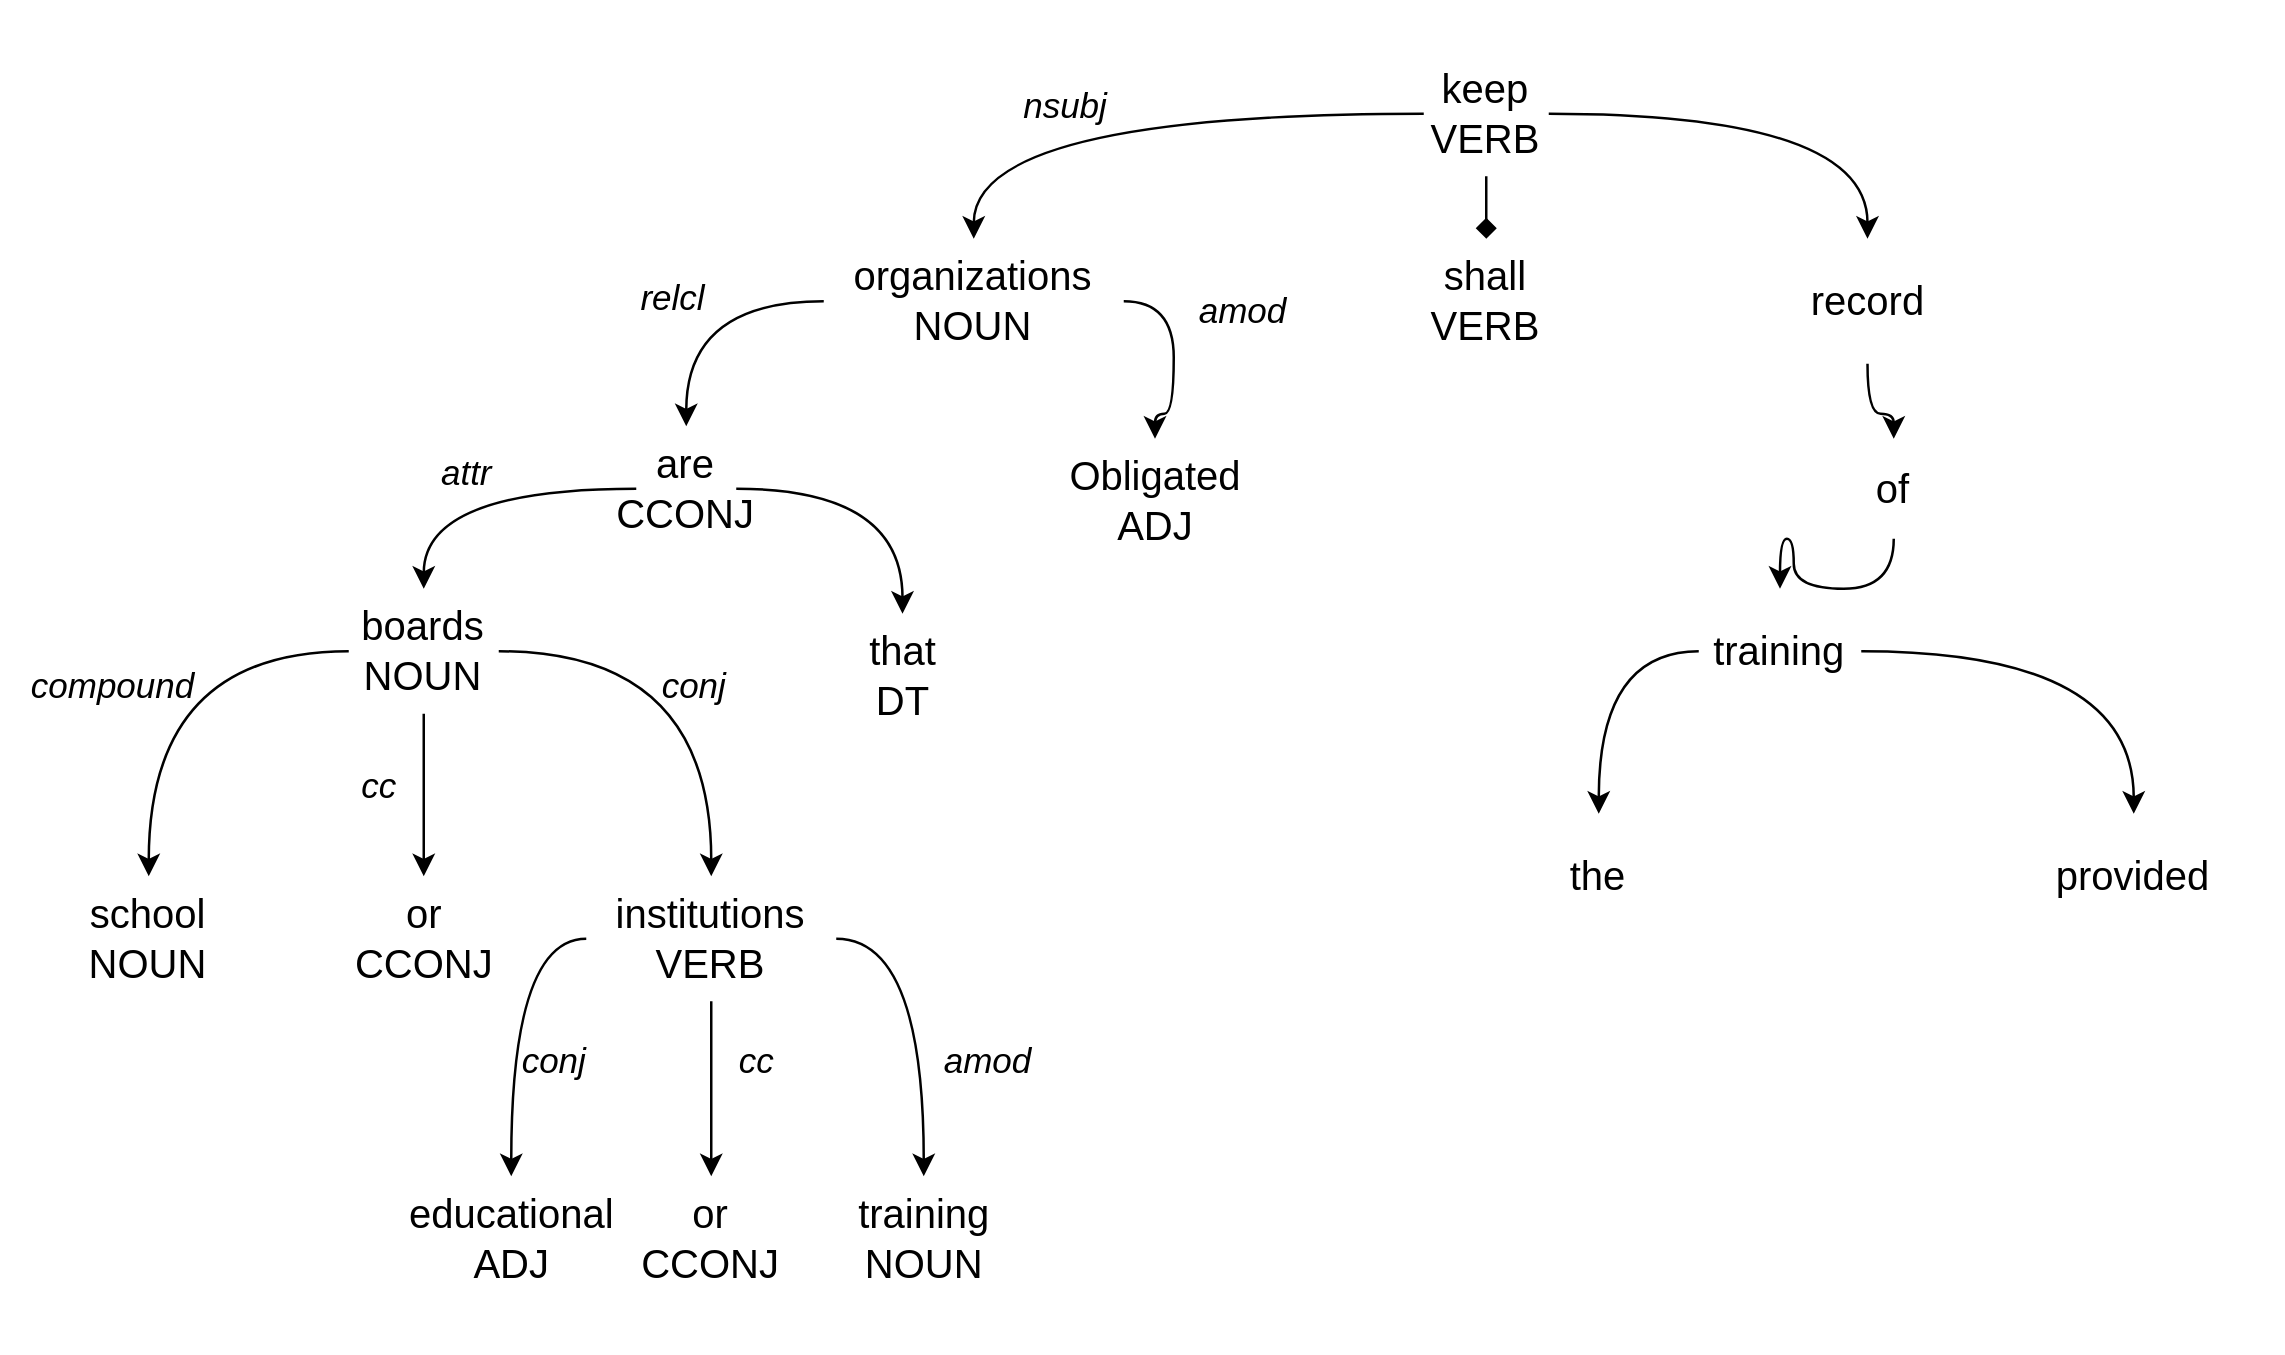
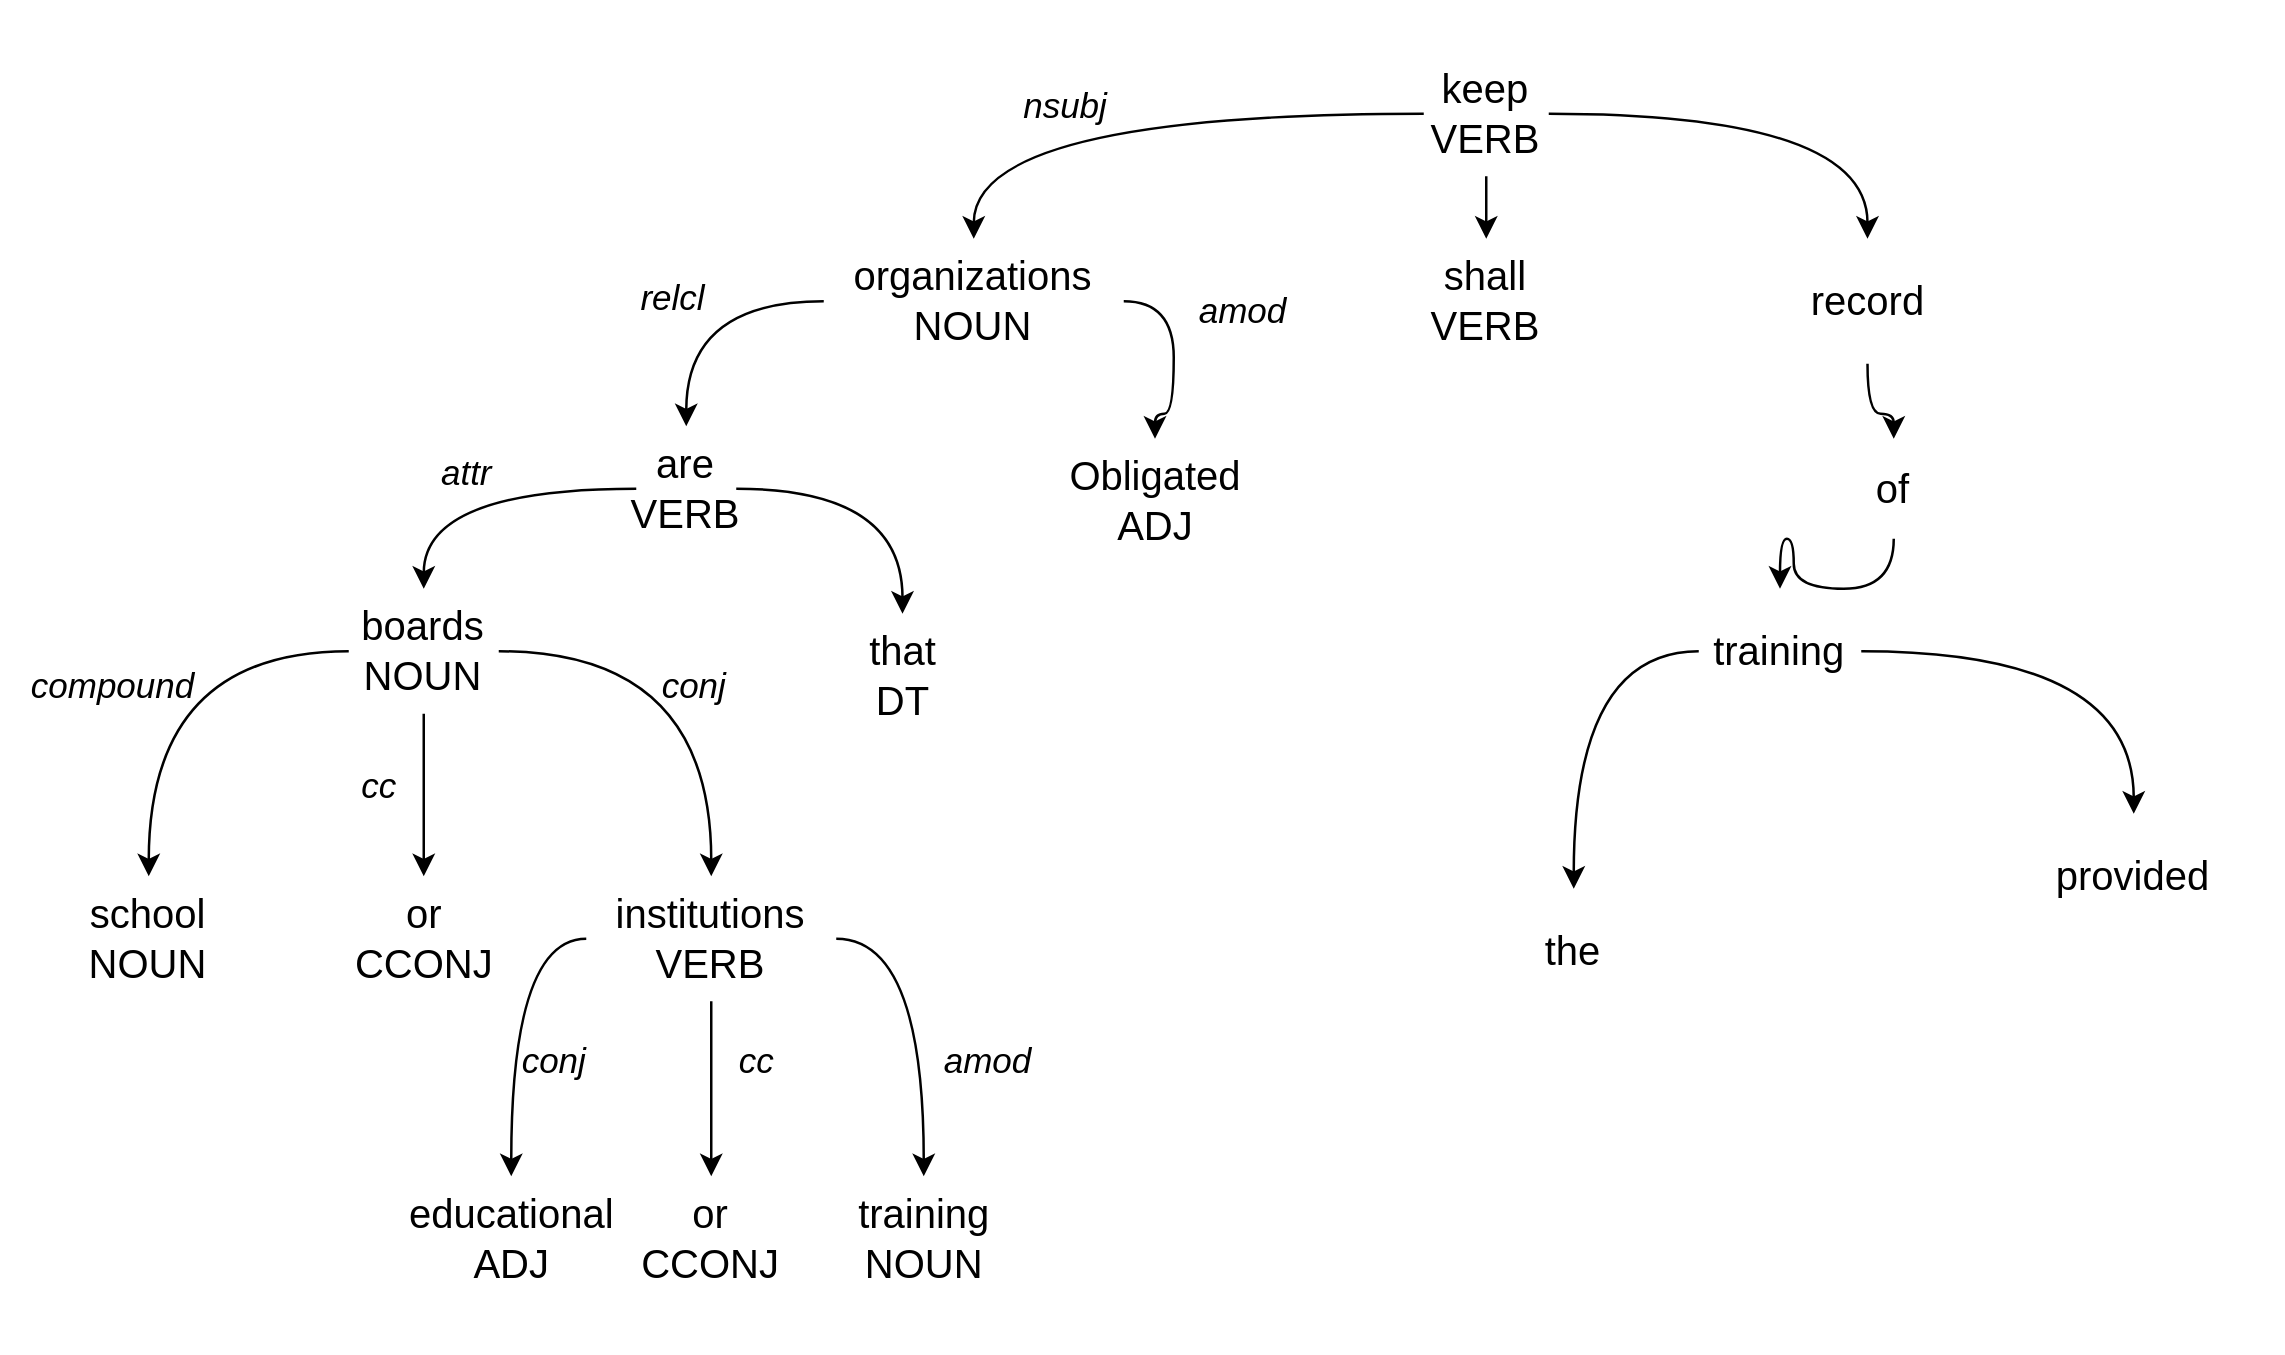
(1486, 218) -> (1486, 219)
(686, 489) -> (686, 489)
(1599, 876) -> (1574, 951)
